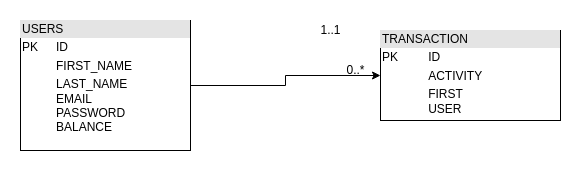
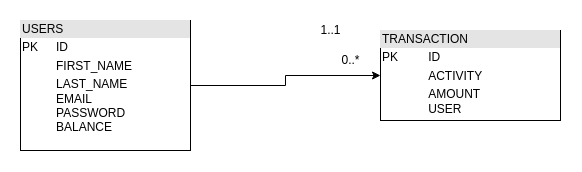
(417, 67) -> (417, 67)
(356, 71) -> (351, 61)
